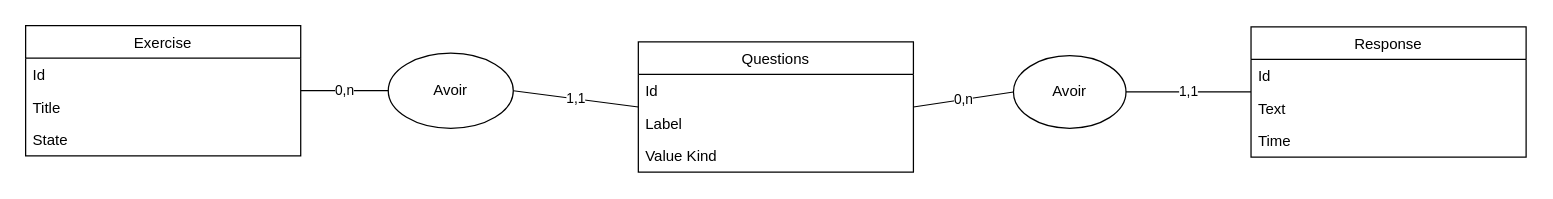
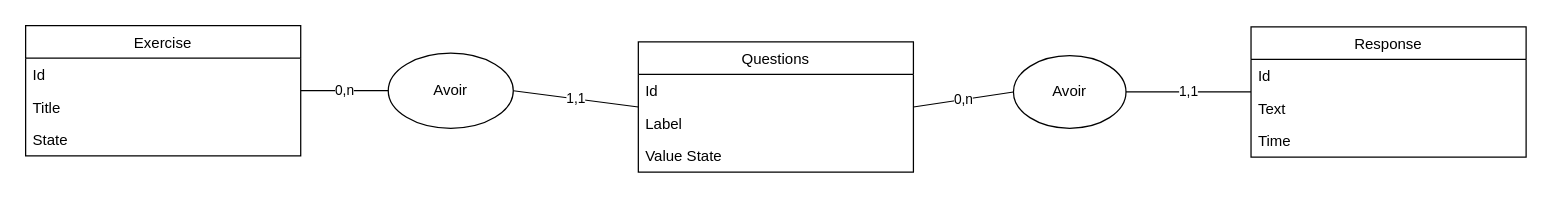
(681, 156) -> (687, 156)
